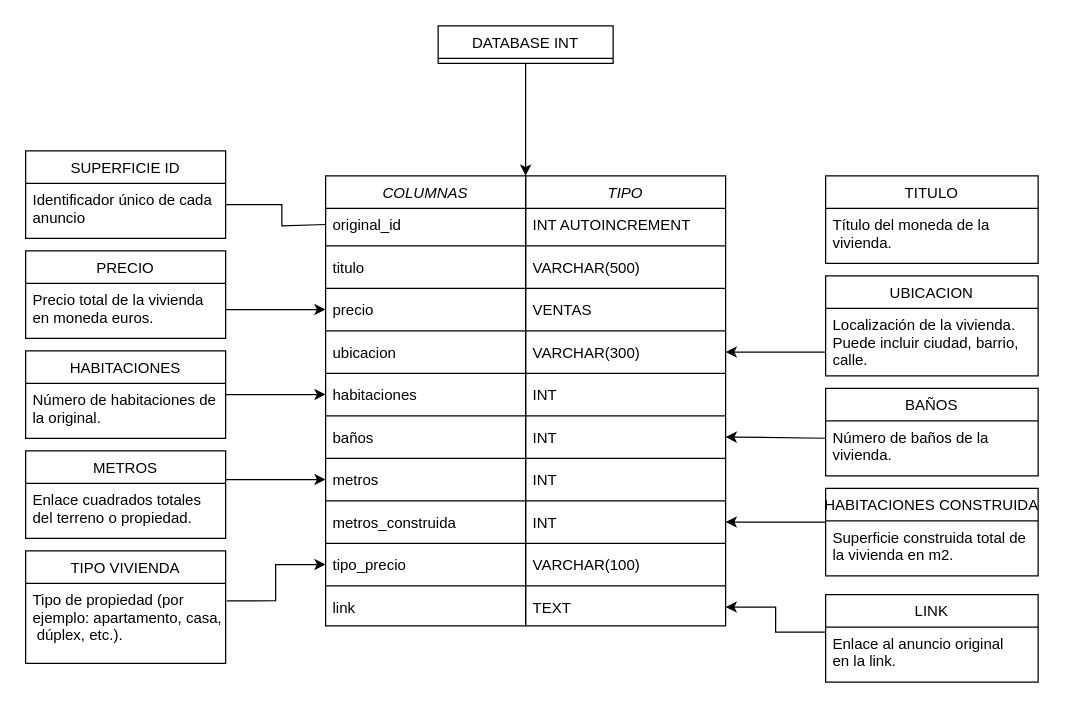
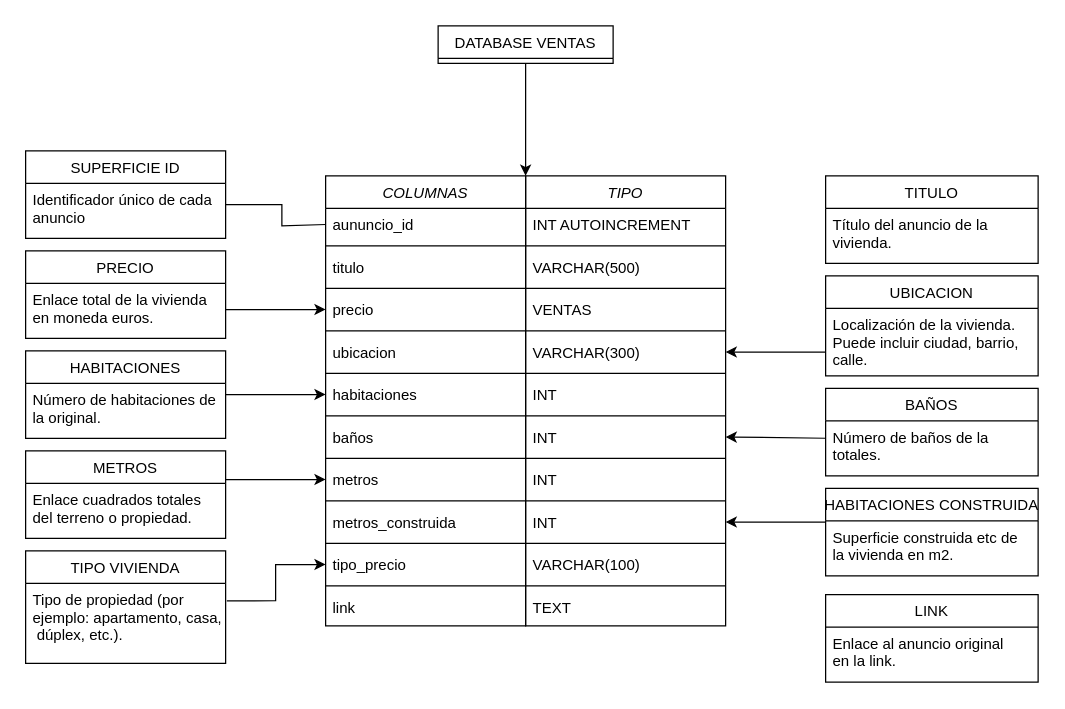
(525, 43) -> (525, 43)
(371, 225) -> (375, 225)
(915, 225) -> (918, 225)
(128, 300) -> (128, 300)
(911, 438) -> (911, 438)
(945, 538) -> (938, 538)
(776, 622) -> none
